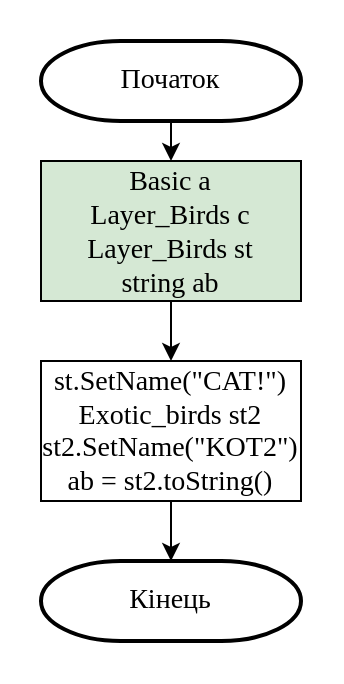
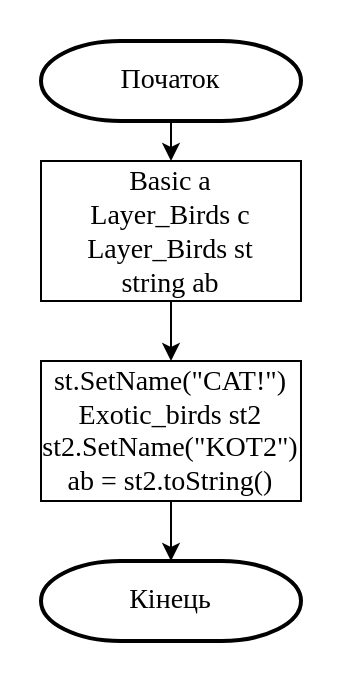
(171, 231) -> (171, 231)
